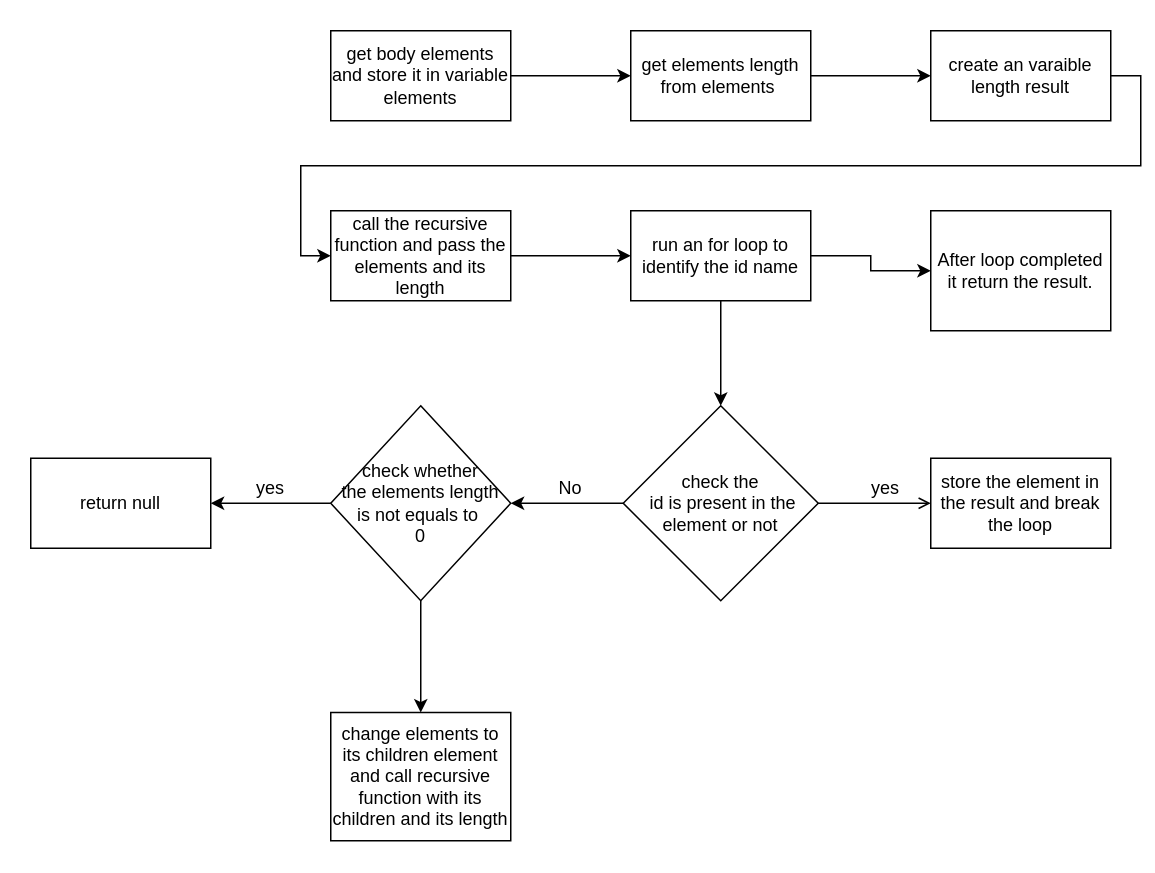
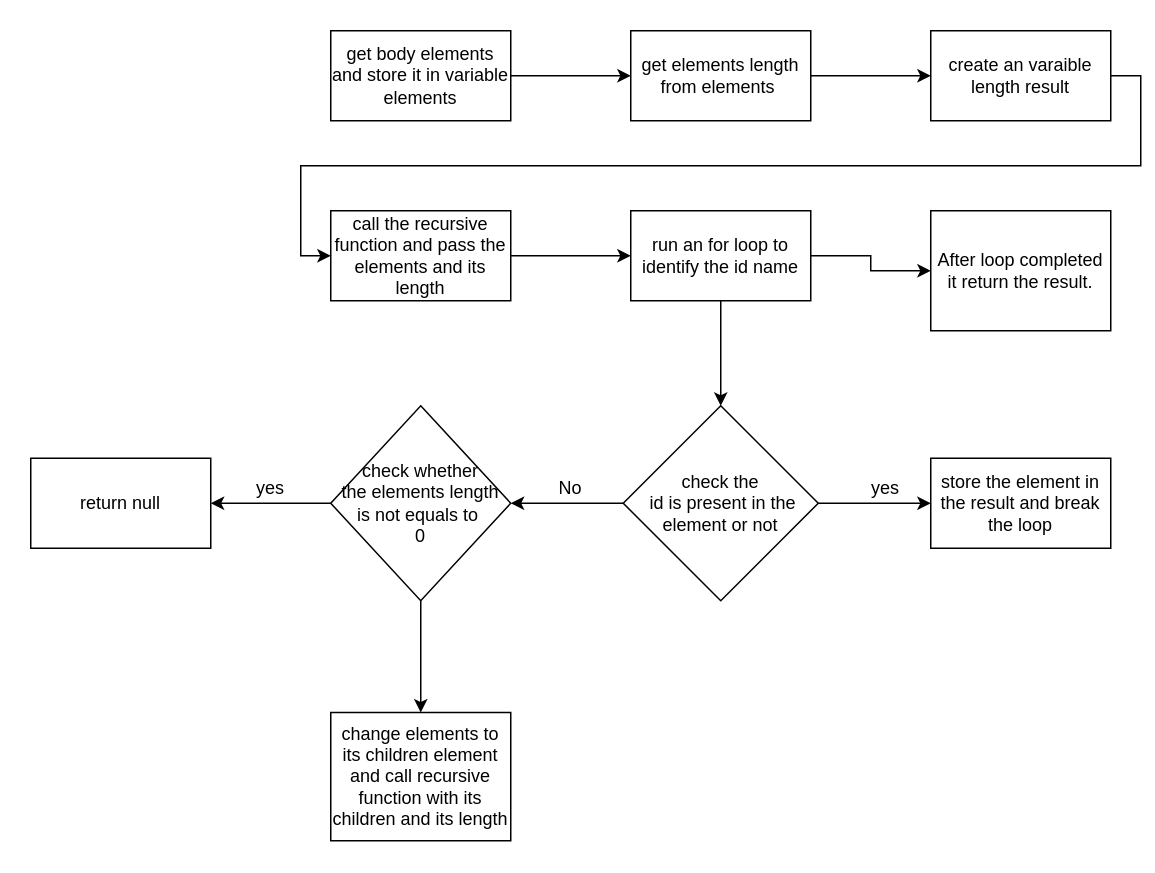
(921, 503) -> (919, 503)
